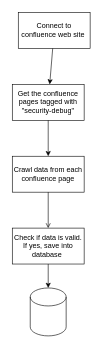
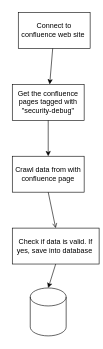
(48, 174) -> (48, 174)
(48, 246) -> (56, 246)
